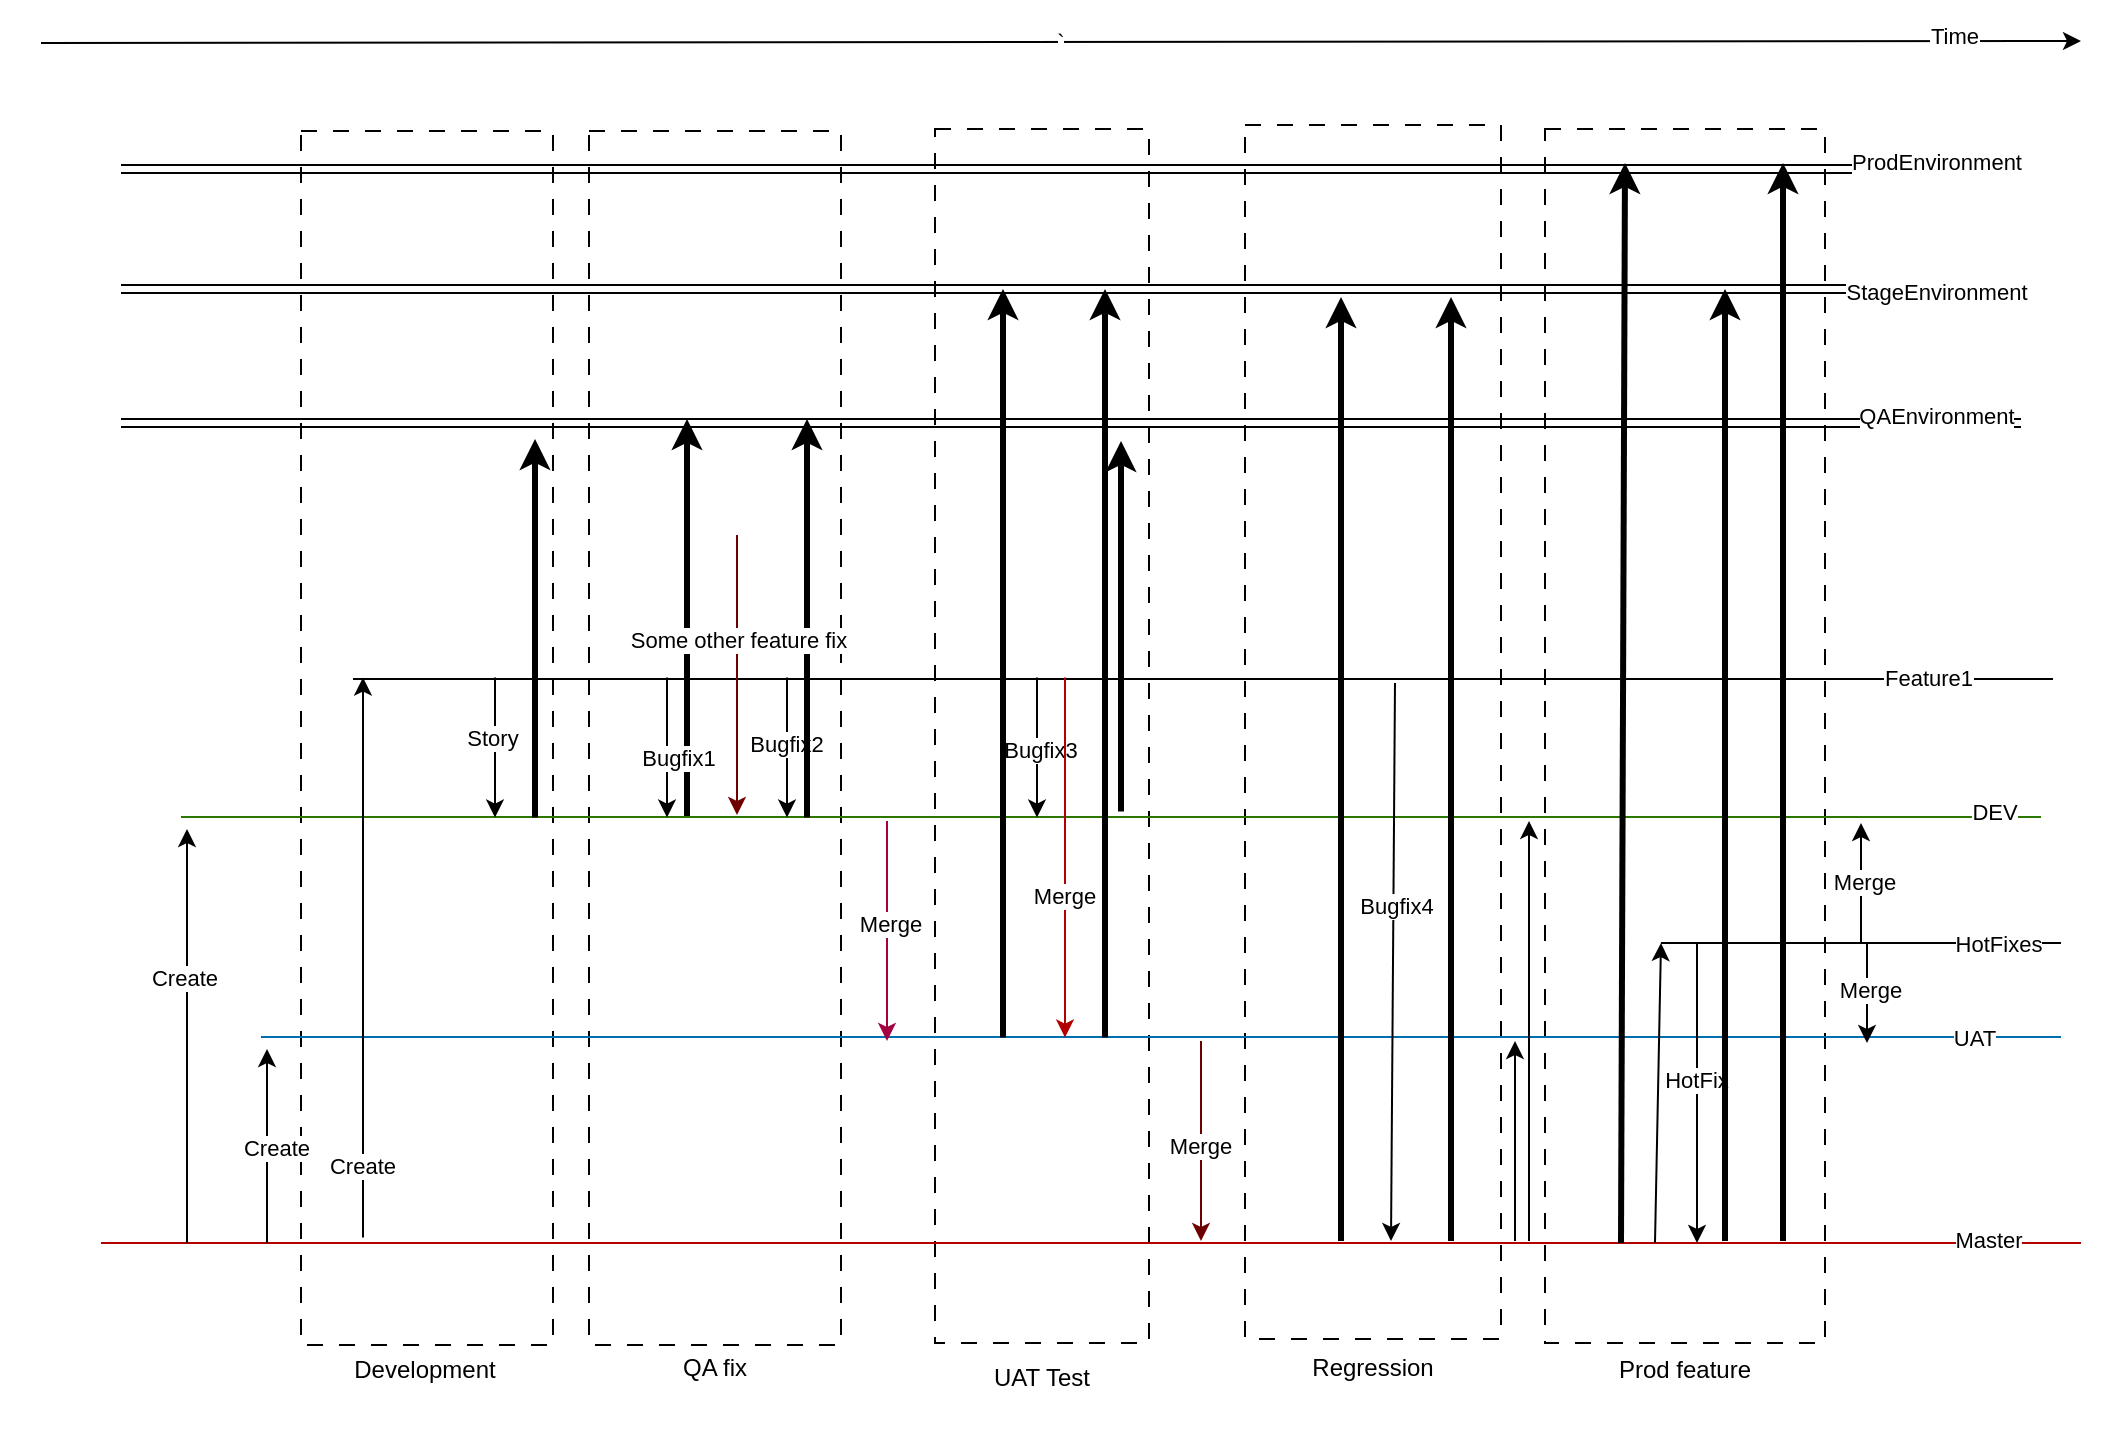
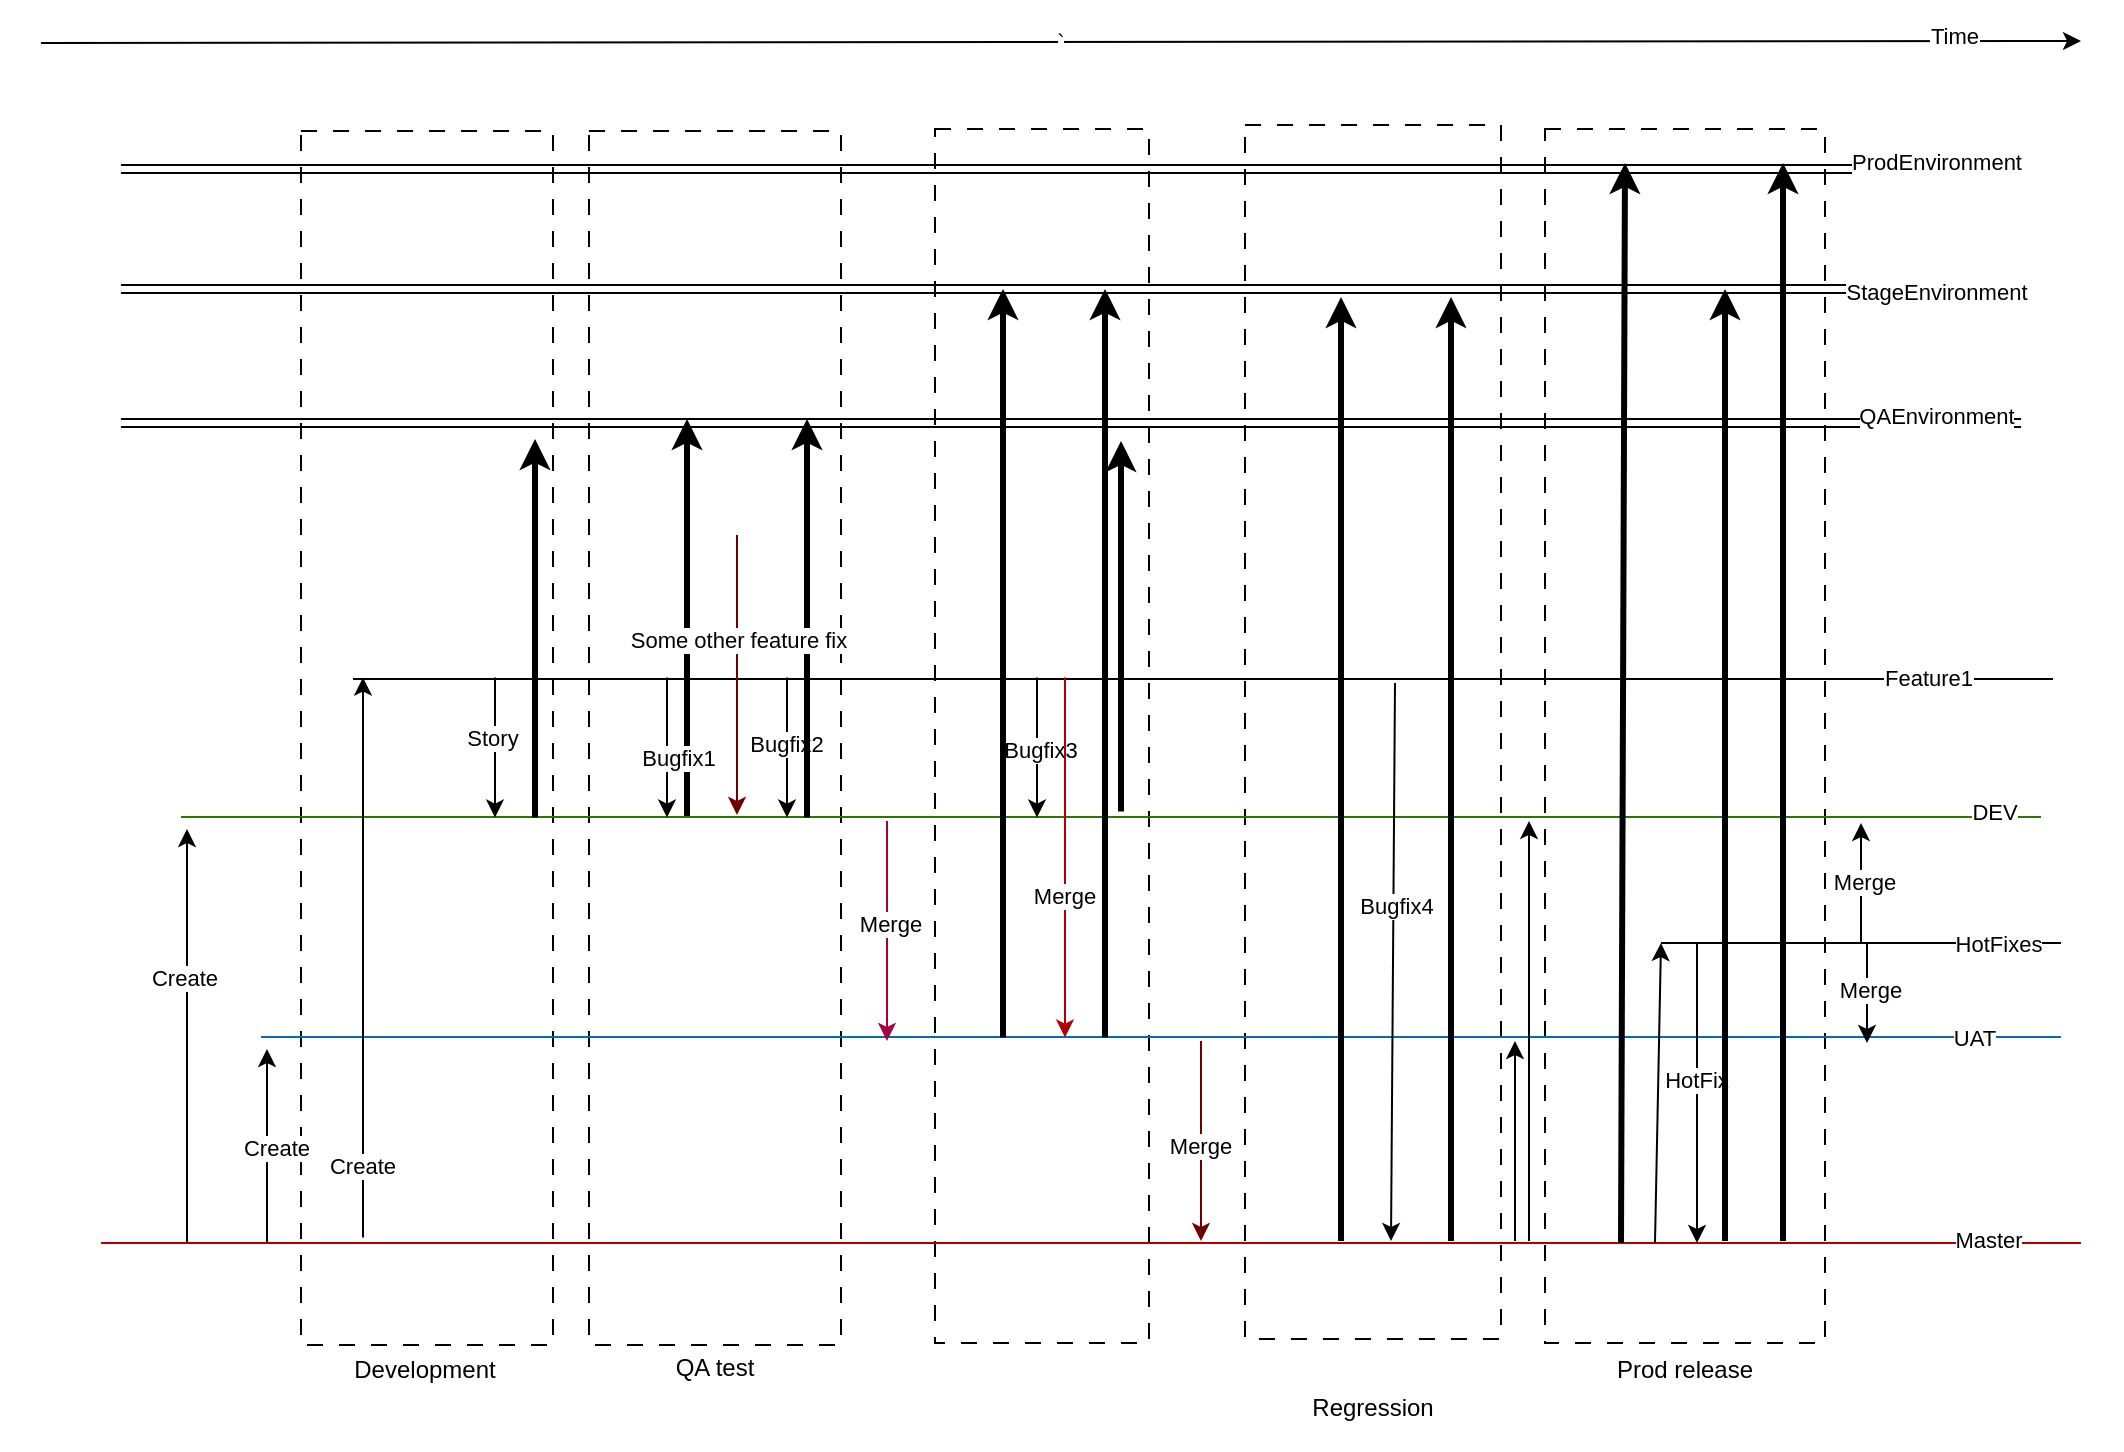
(716, 1369) -> (716, 1369)
(1373, 1369) -> (1373, 1409)
(1686, 1371) -> (1686, 1371)
(1043, 1379) -> none
